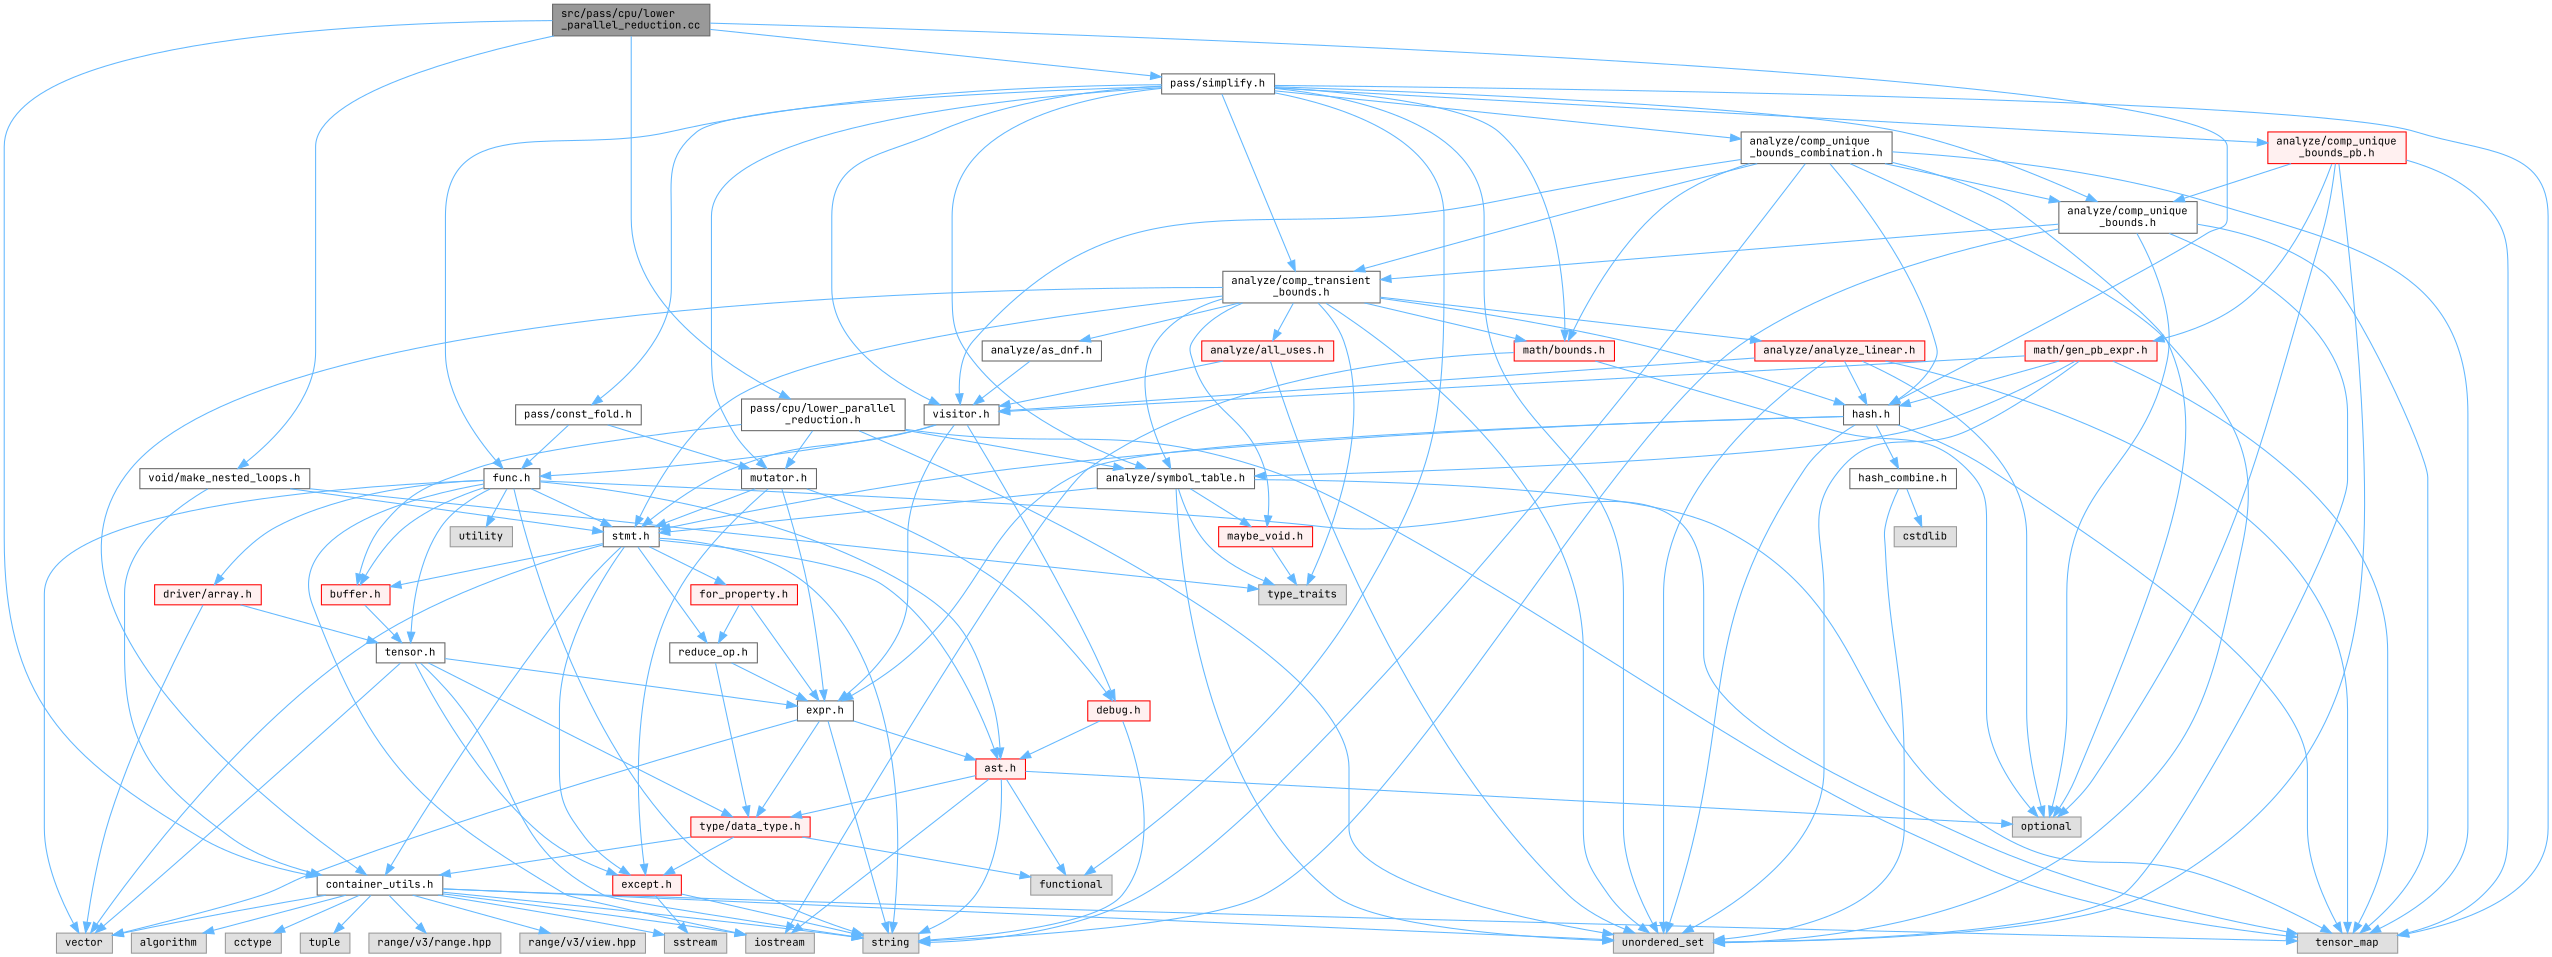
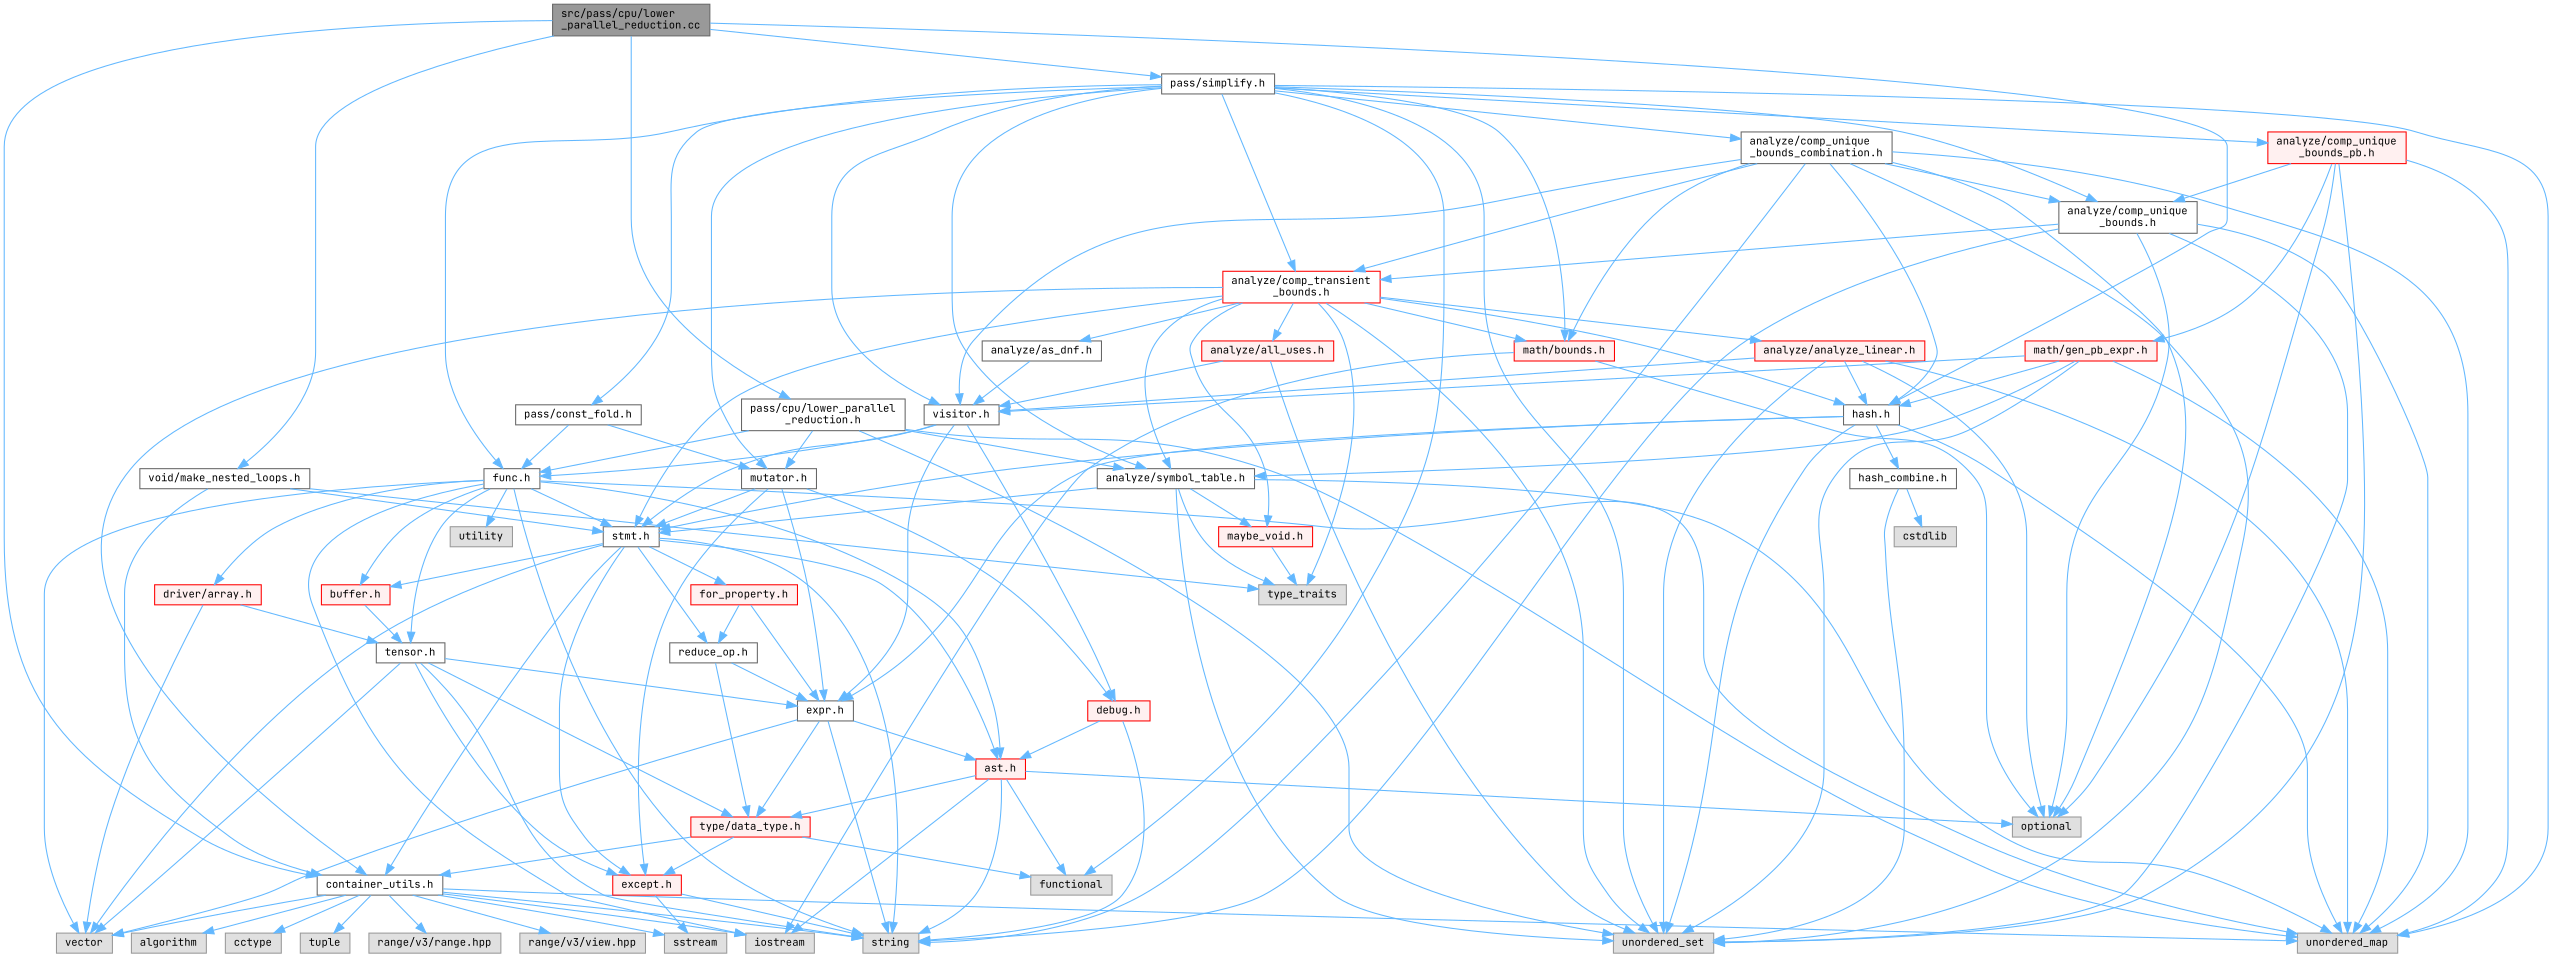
(1302, 287) -> (1302, 287)
(526, 455) -> (650, 450)
(1052, 915) -> none
(2348, 943) -> (2348, 943)
